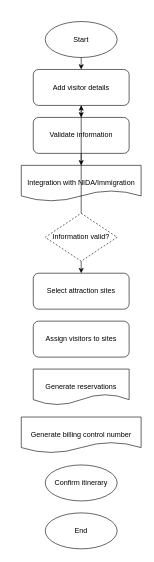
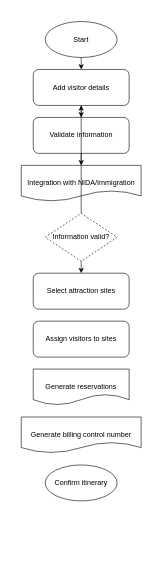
(81, 531) -> none
